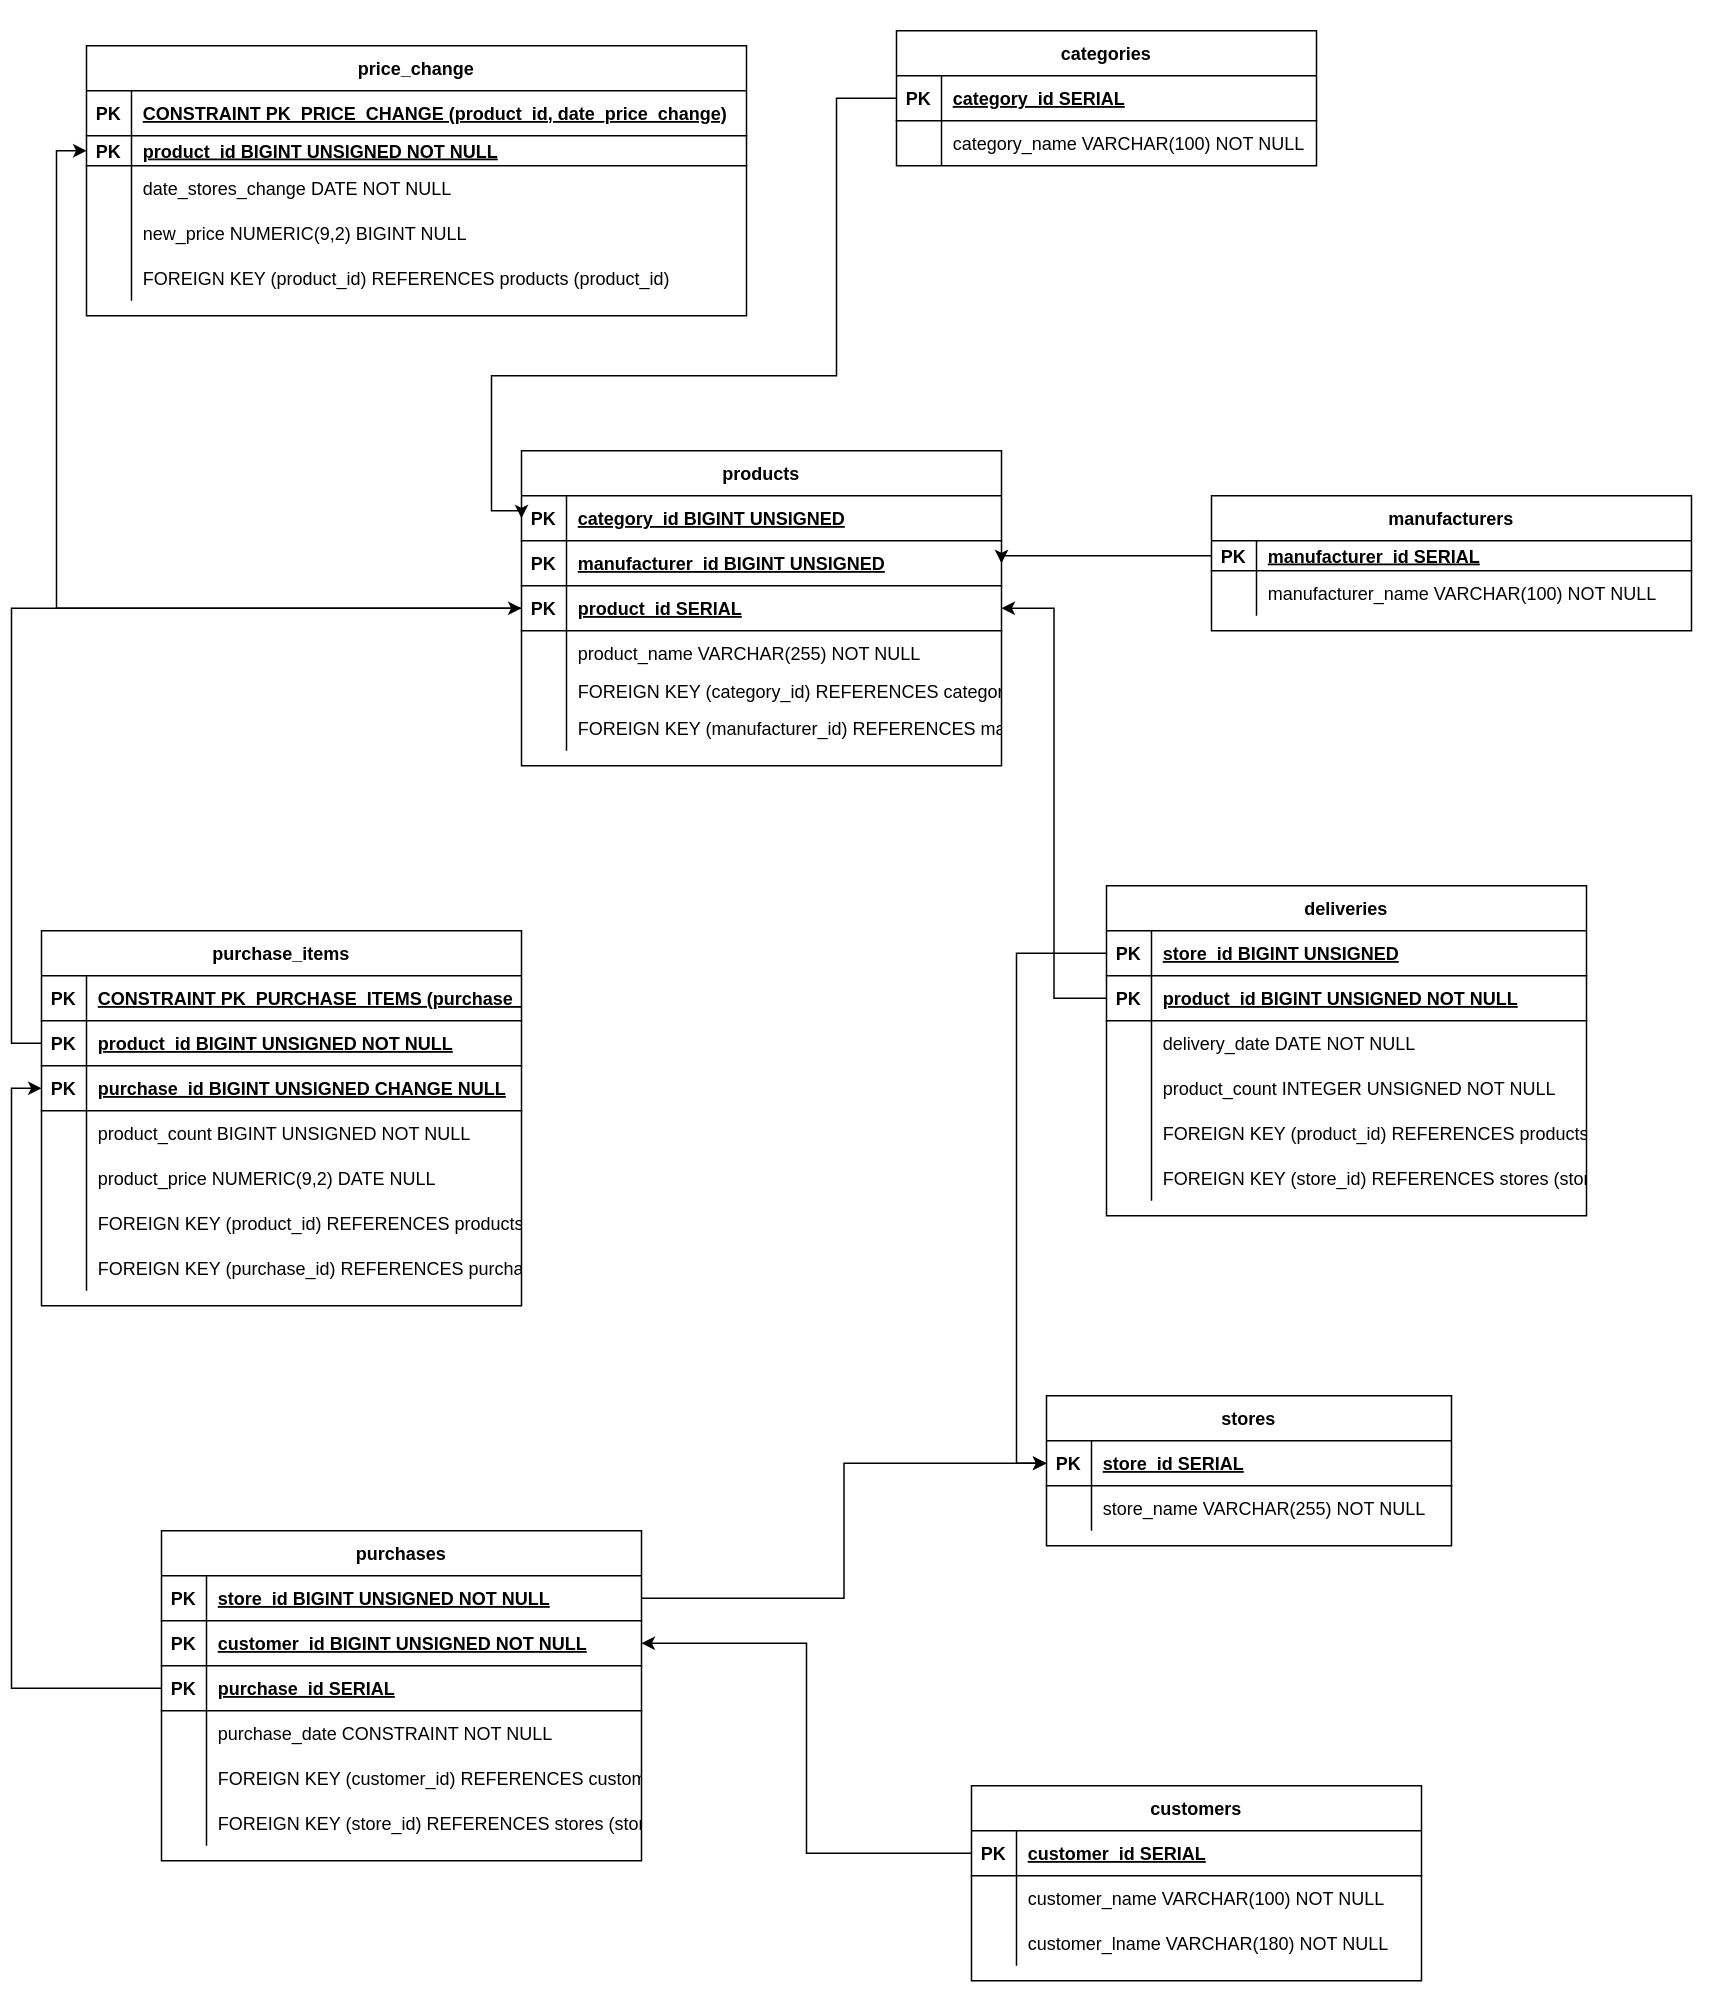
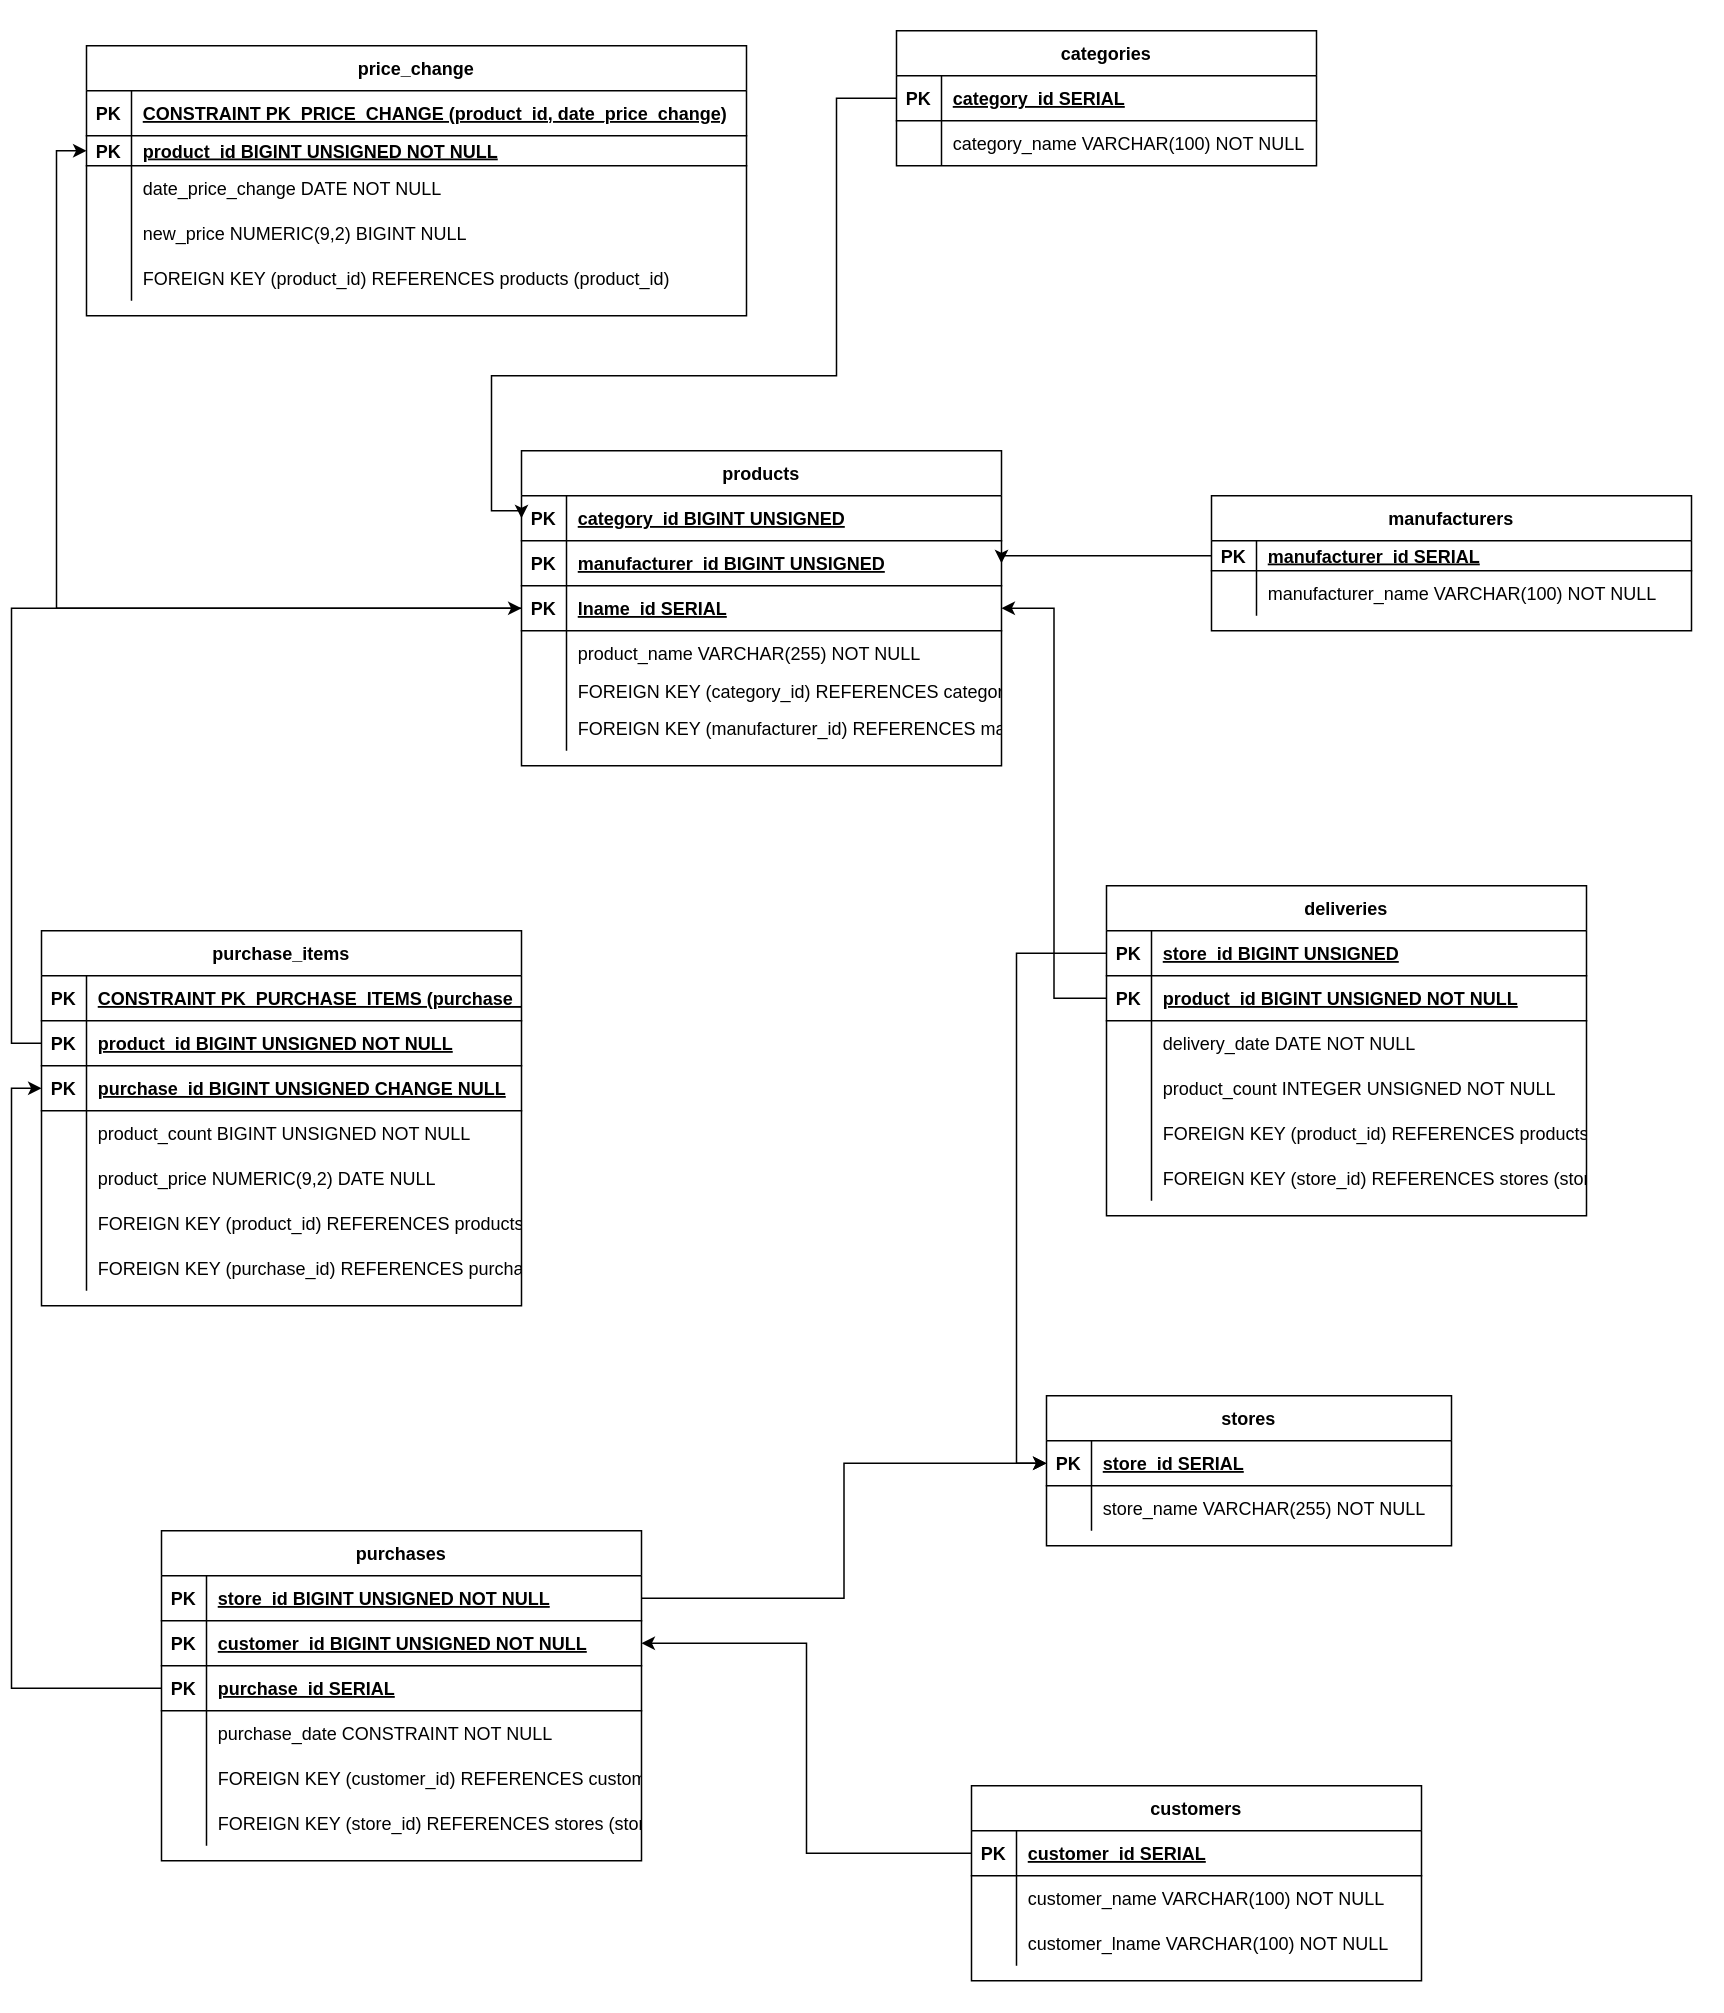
(297, 189) -> (289, 189)
(659, 609) -> (646, 609)
(1200, 1944) -> (1200, 1944)
